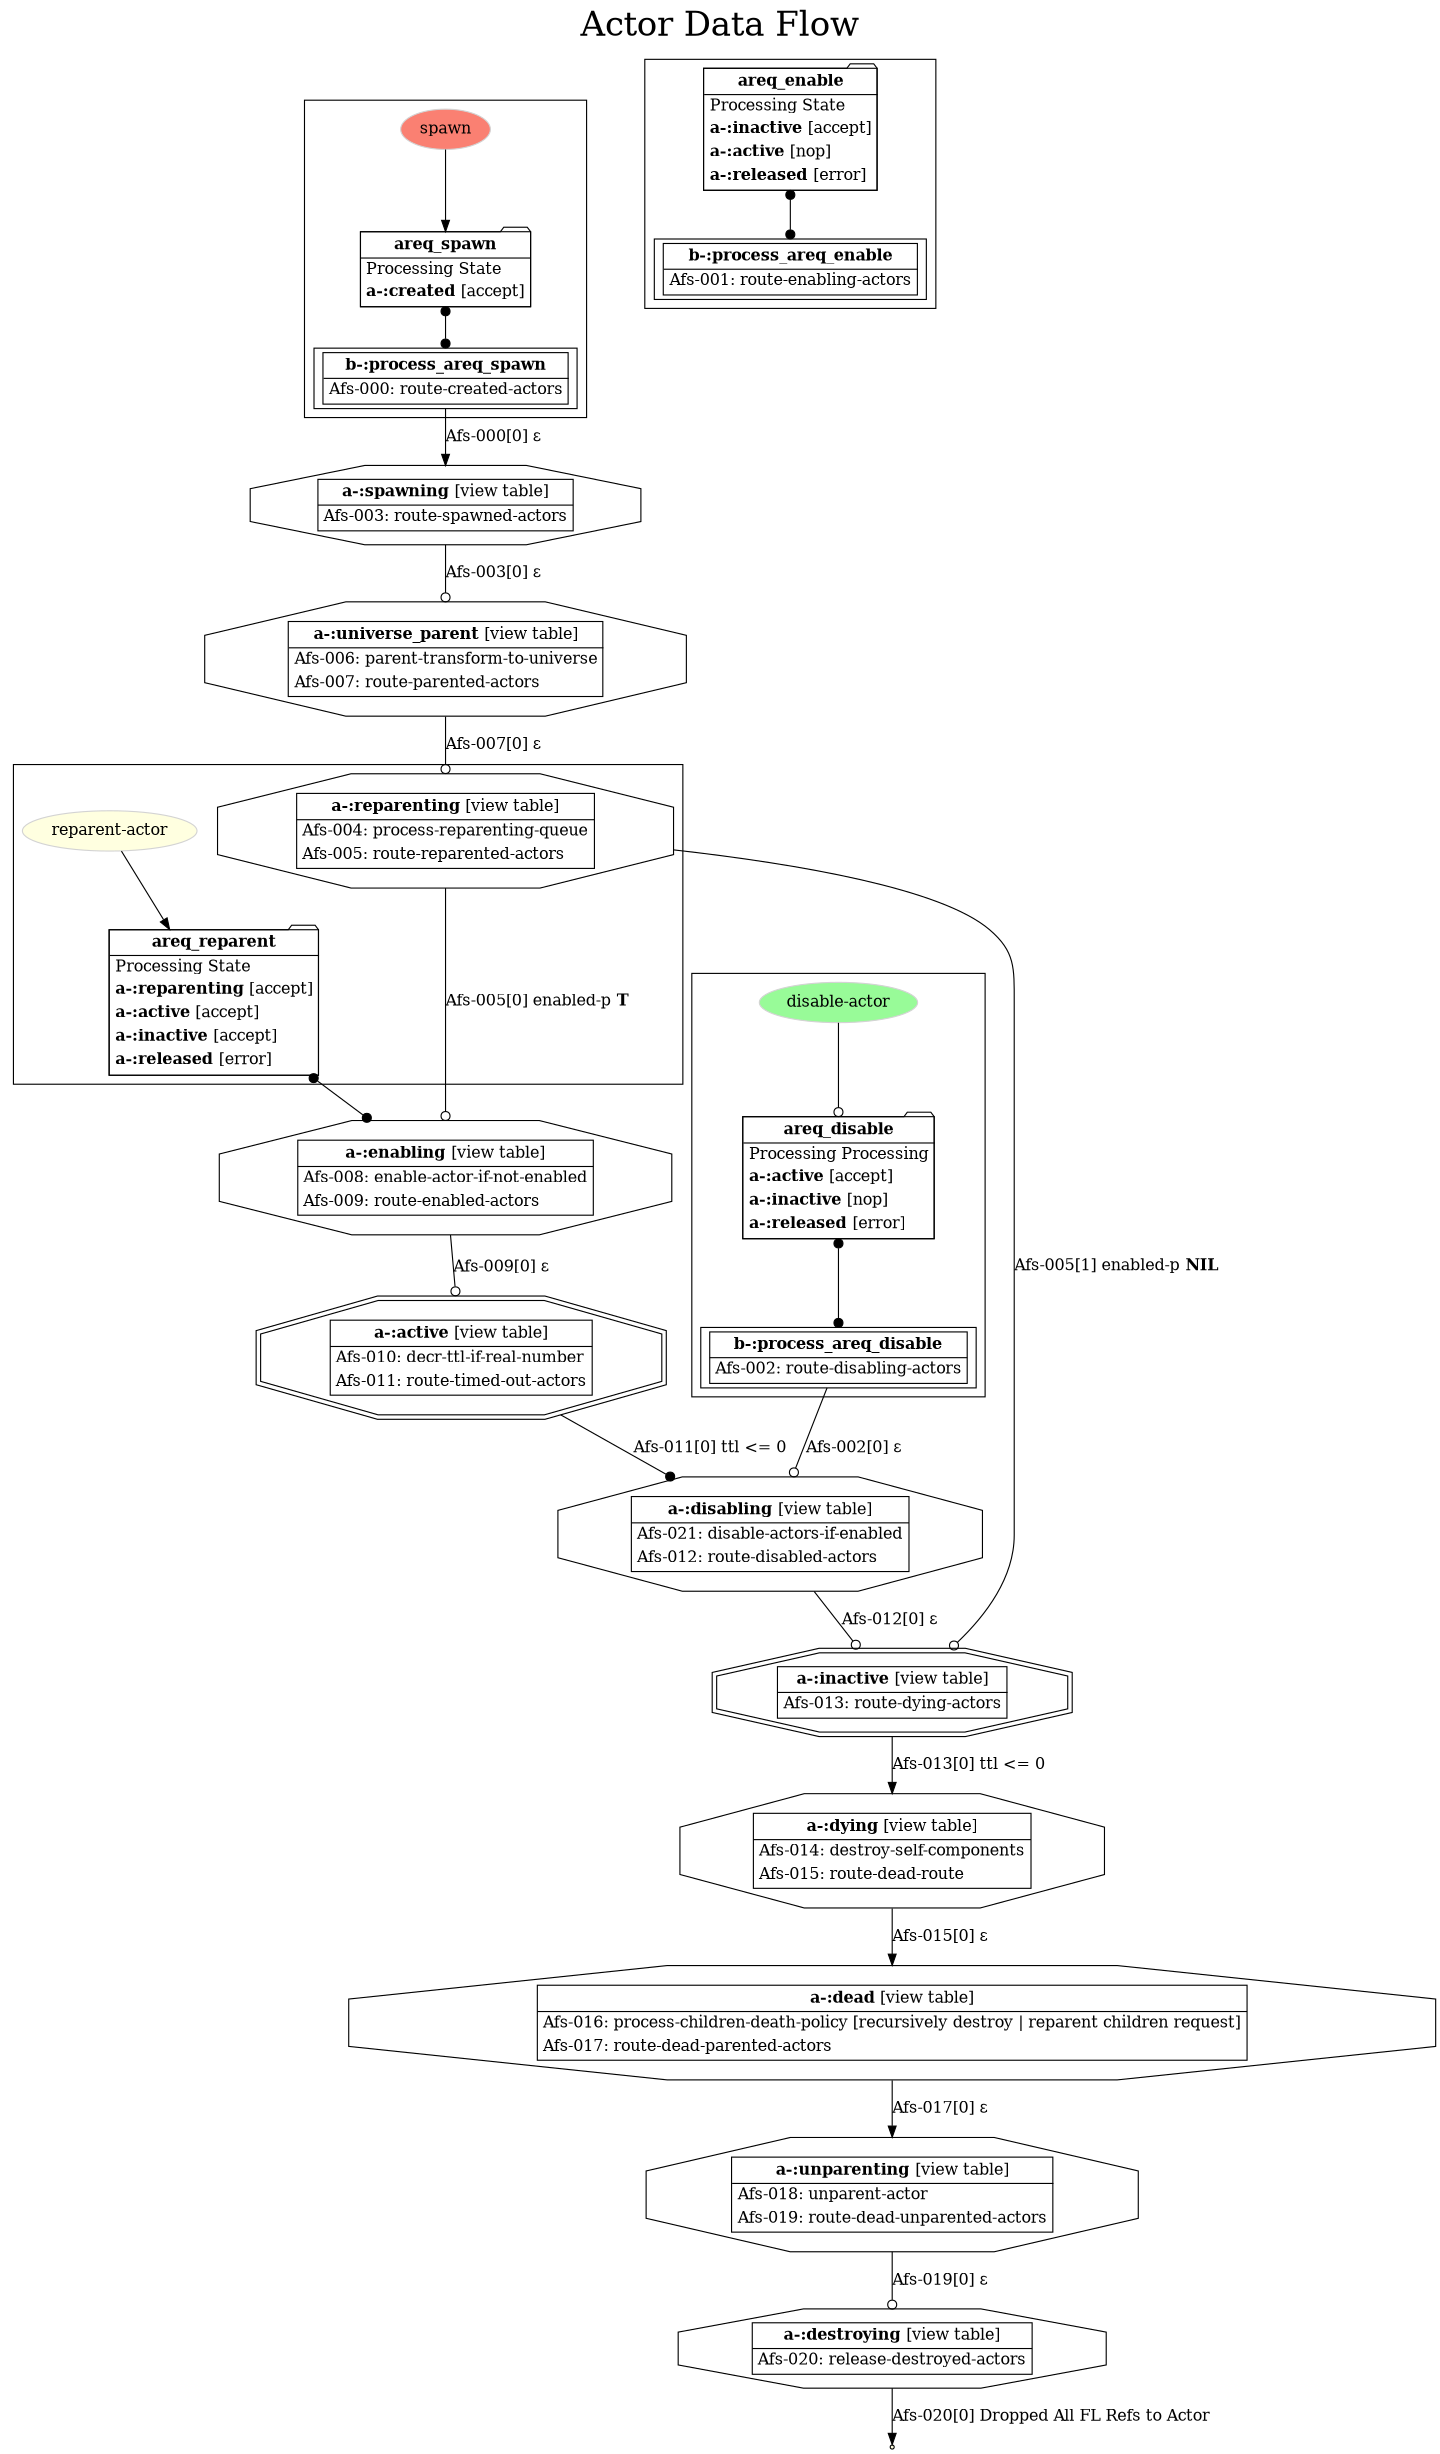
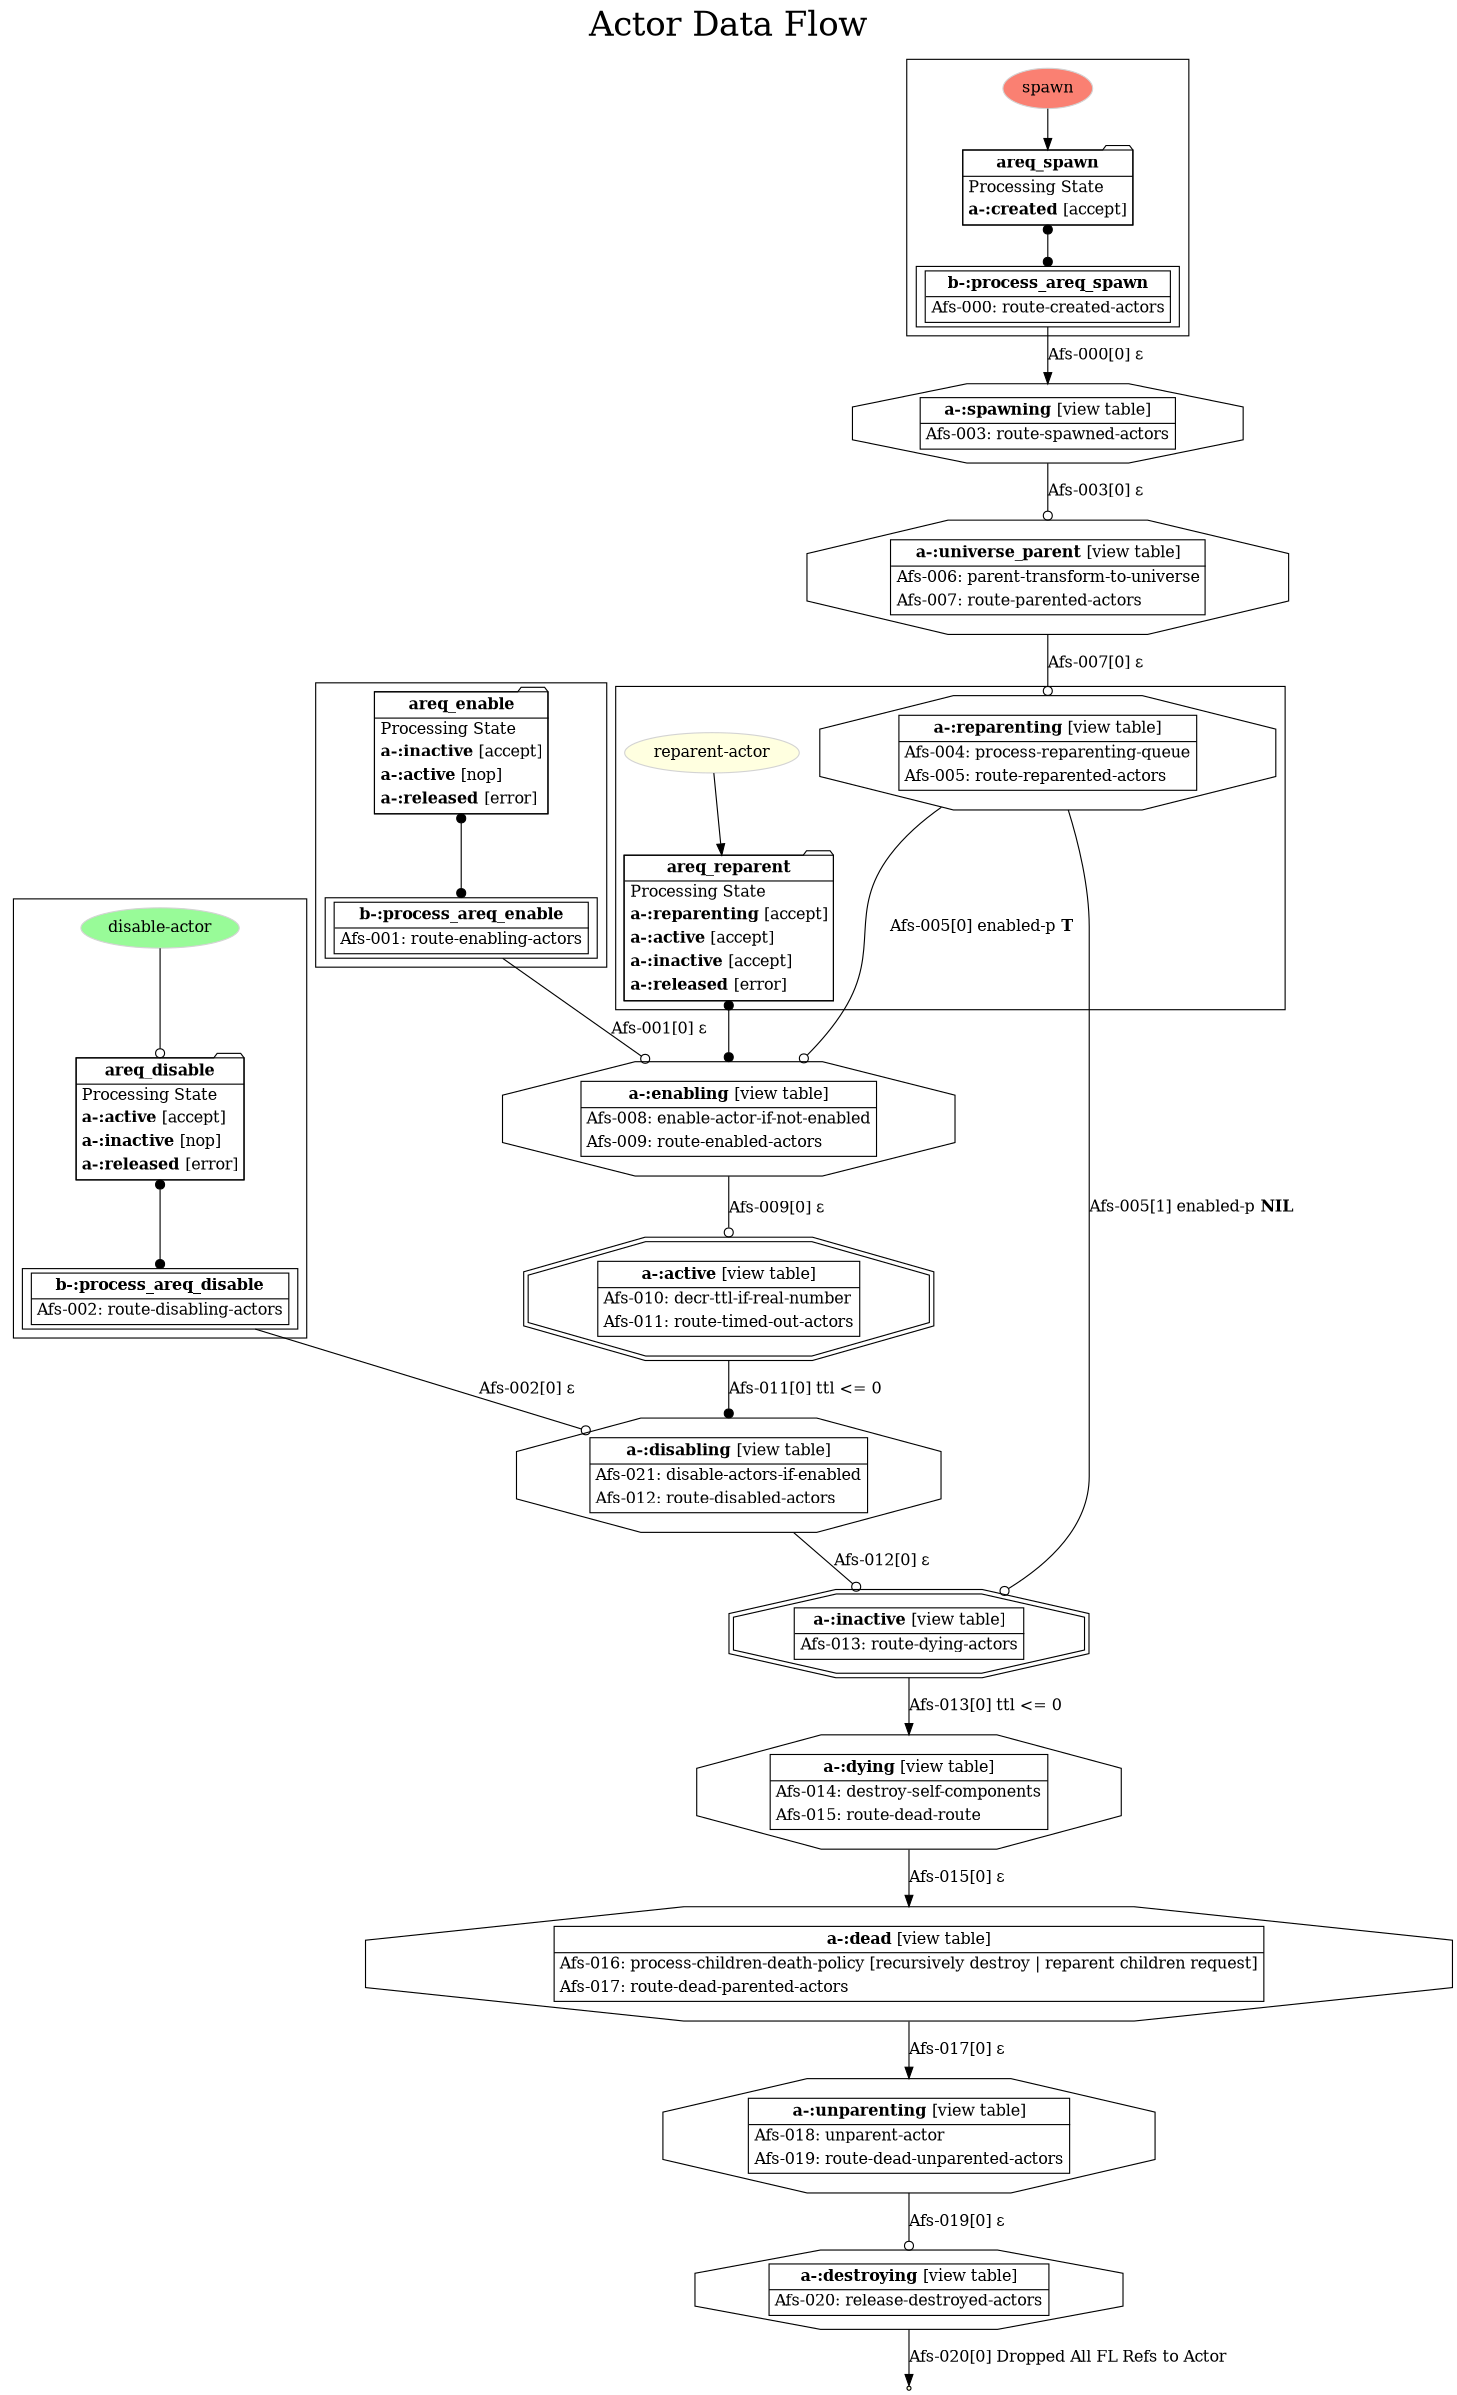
none -> (572, 1007)
(839, 1154) -> (149, 1095)
